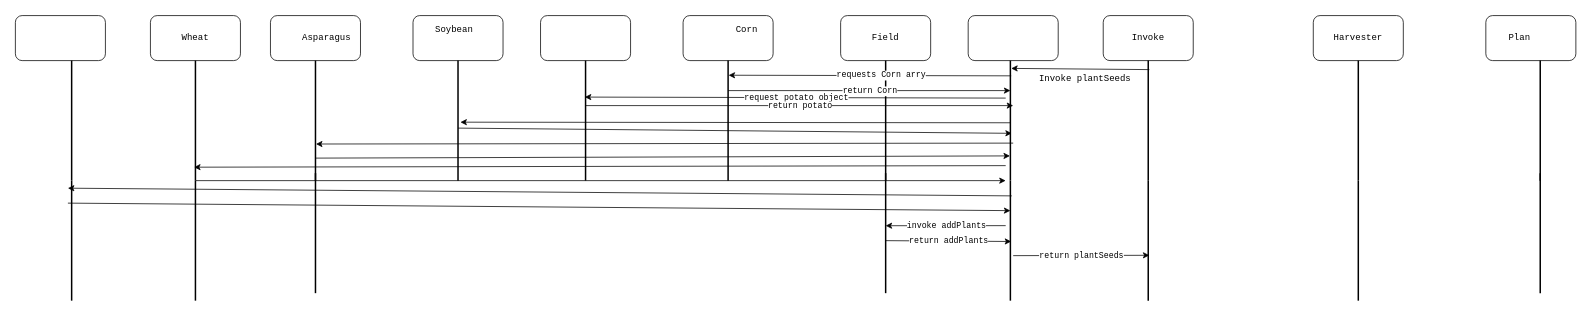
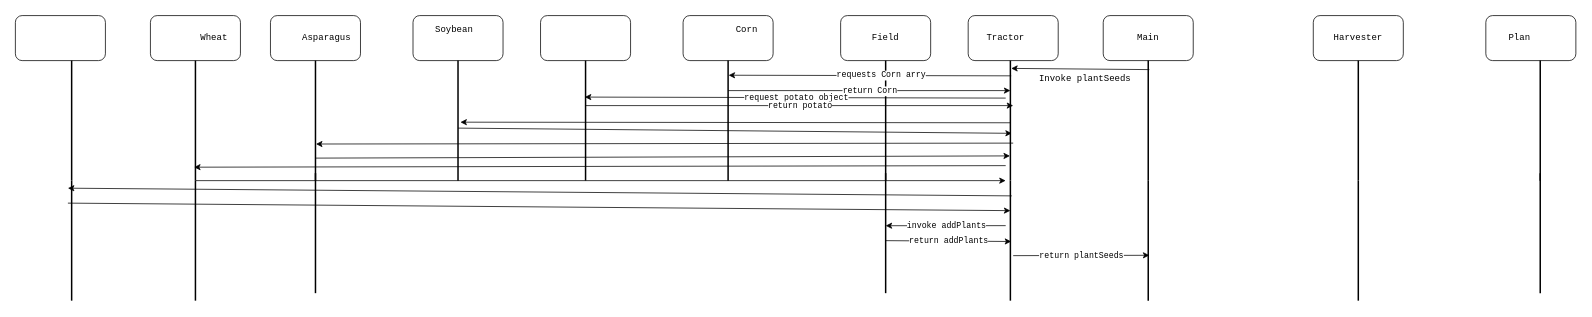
(195, 38) -> (214, 38)
none -> (1005, 38)
(1148, 38) -> (1148, 38)
